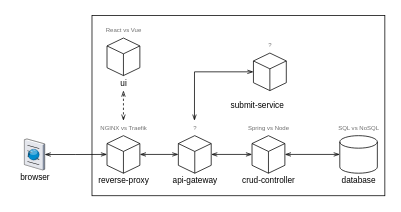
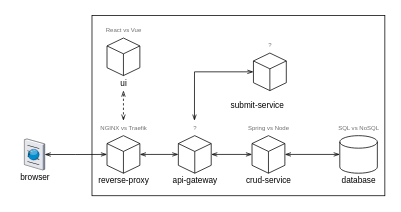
(269, 180) -> (269, 180)
